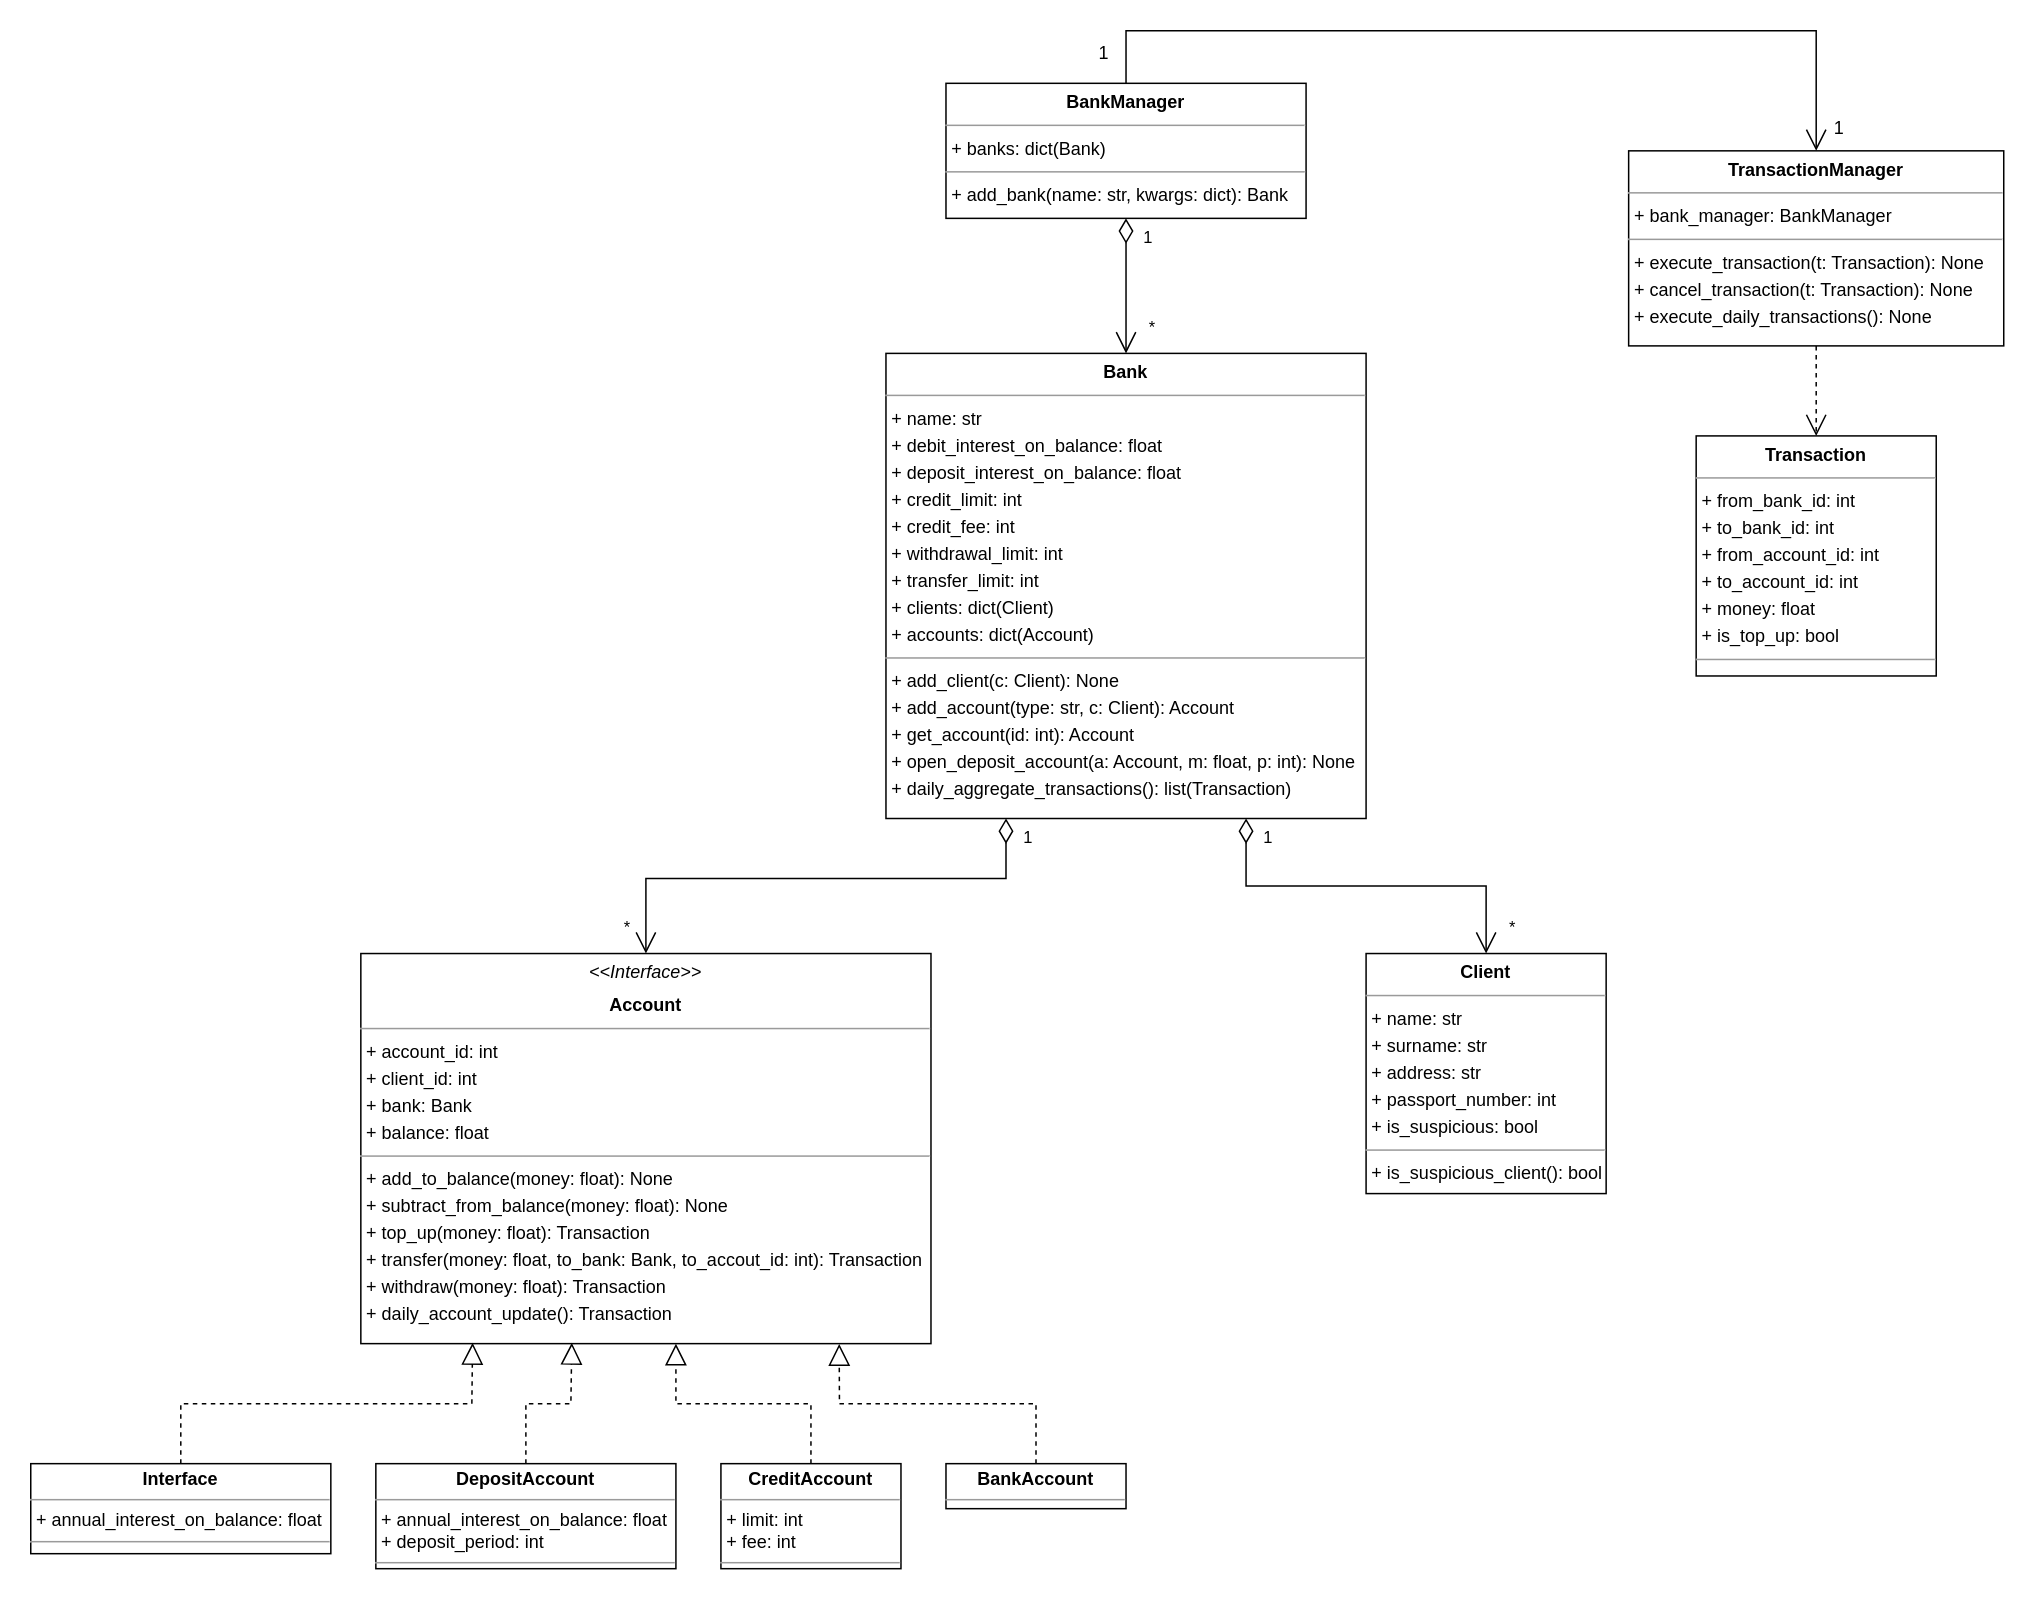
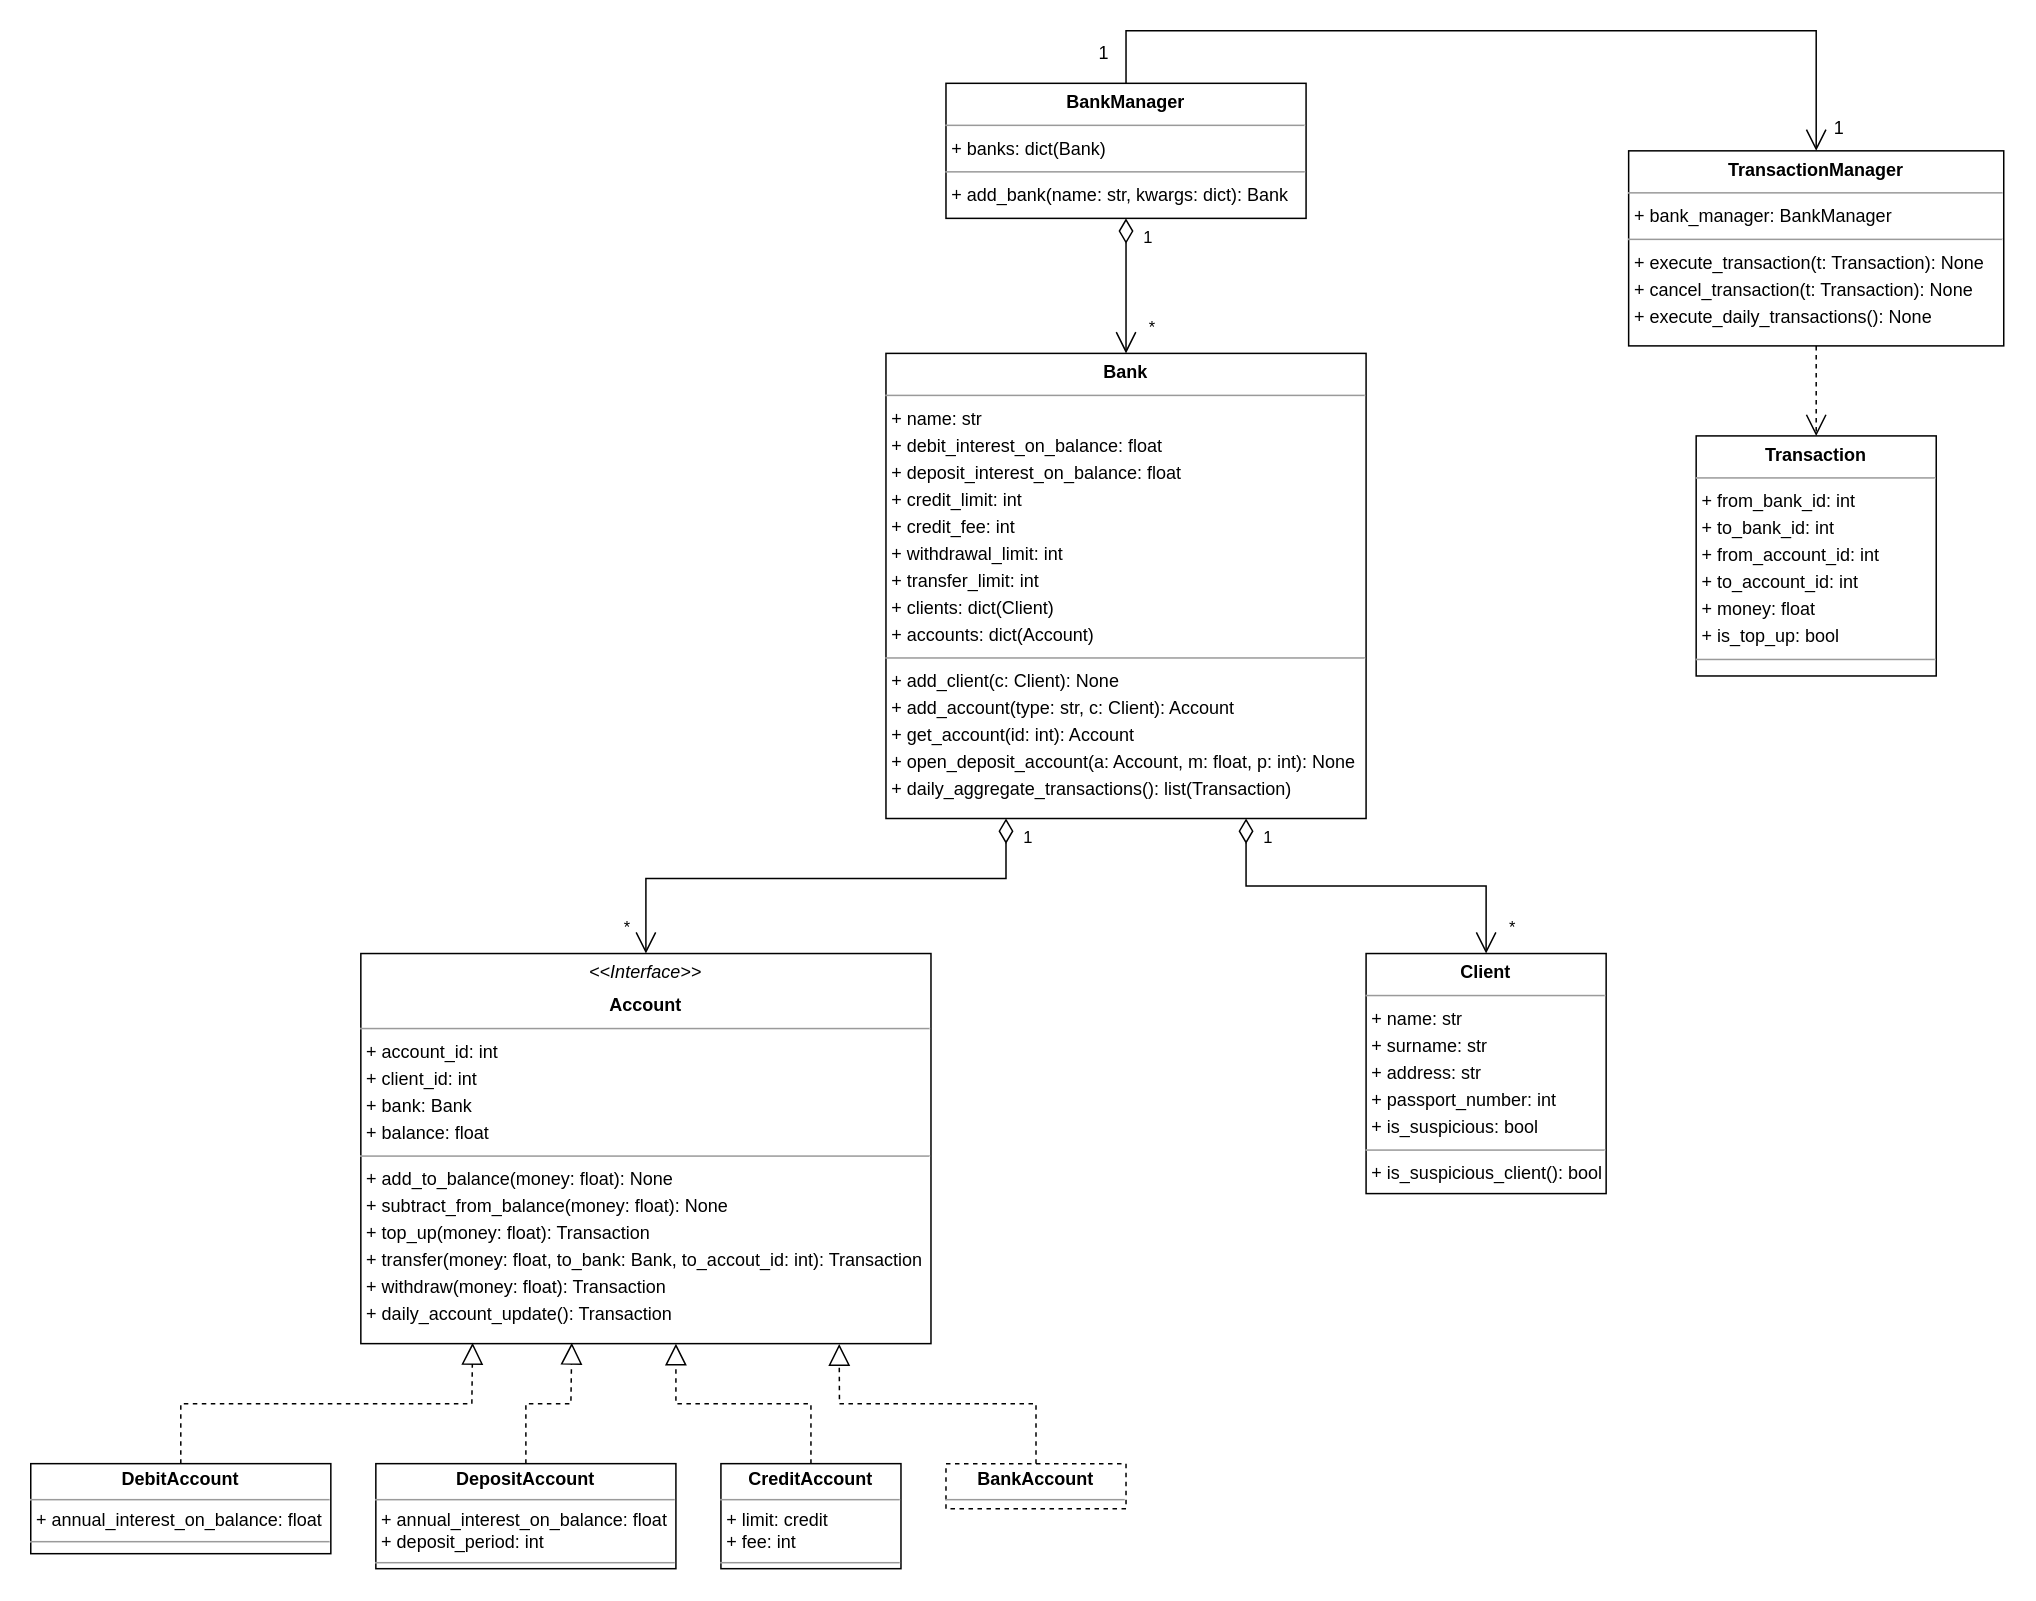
(191, 1485) -> (191, 1485)
(1036, 1486) -> (1036, 1486)
(784, 1496) -> (784, 1496)
